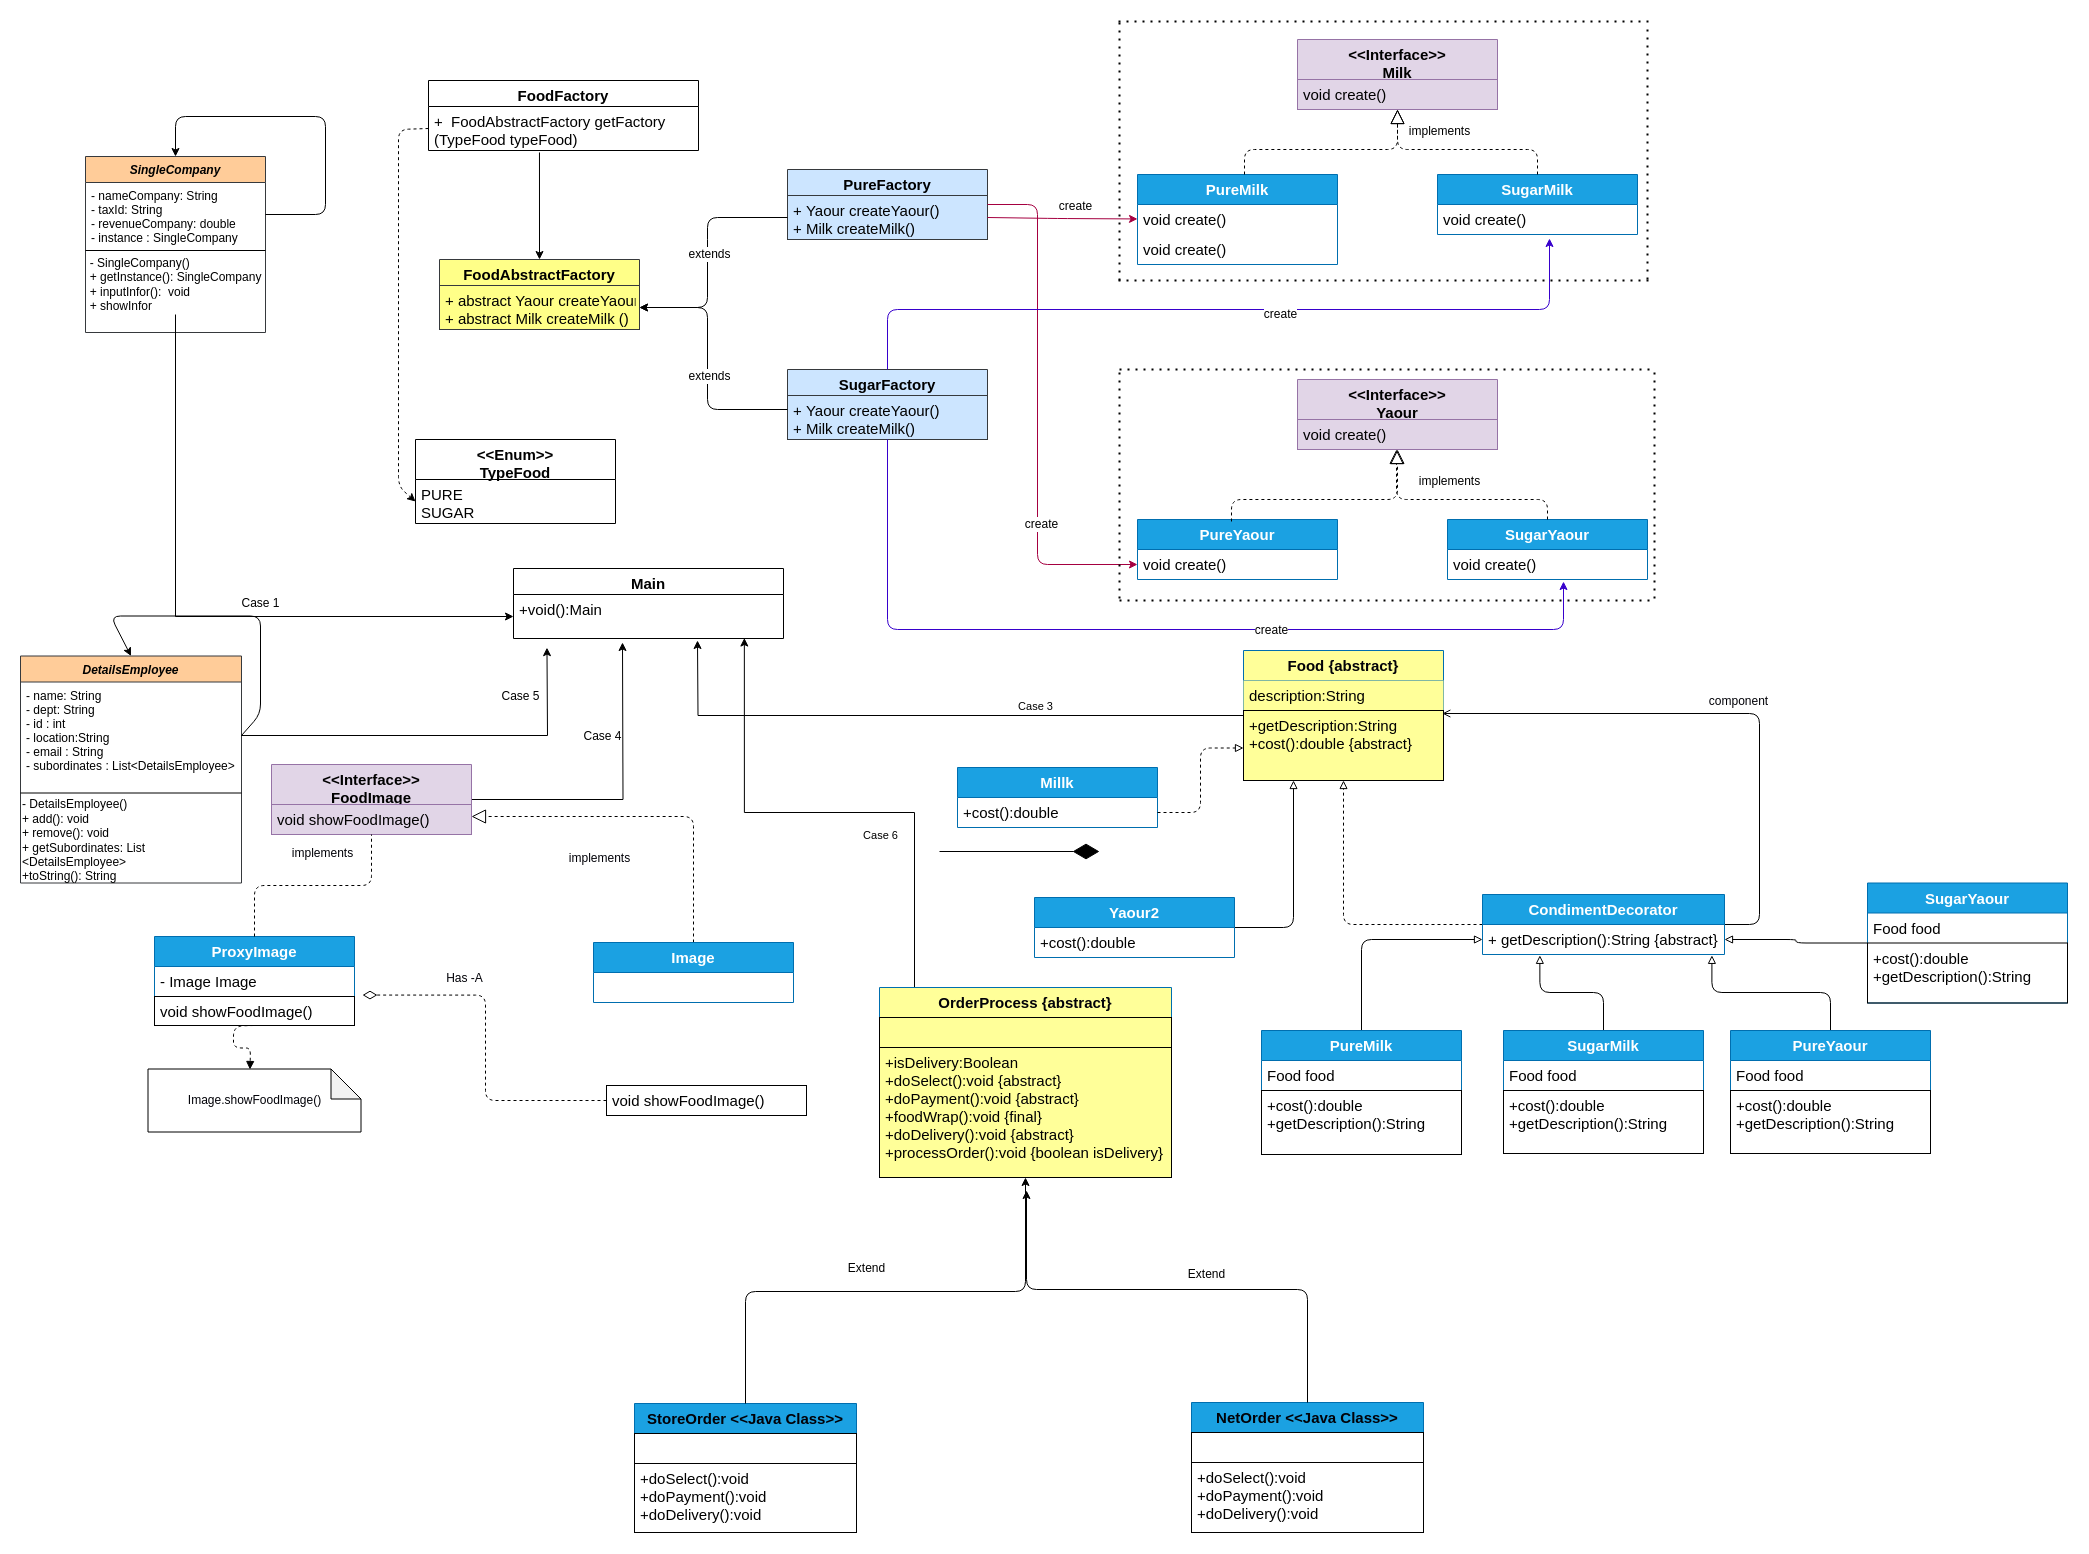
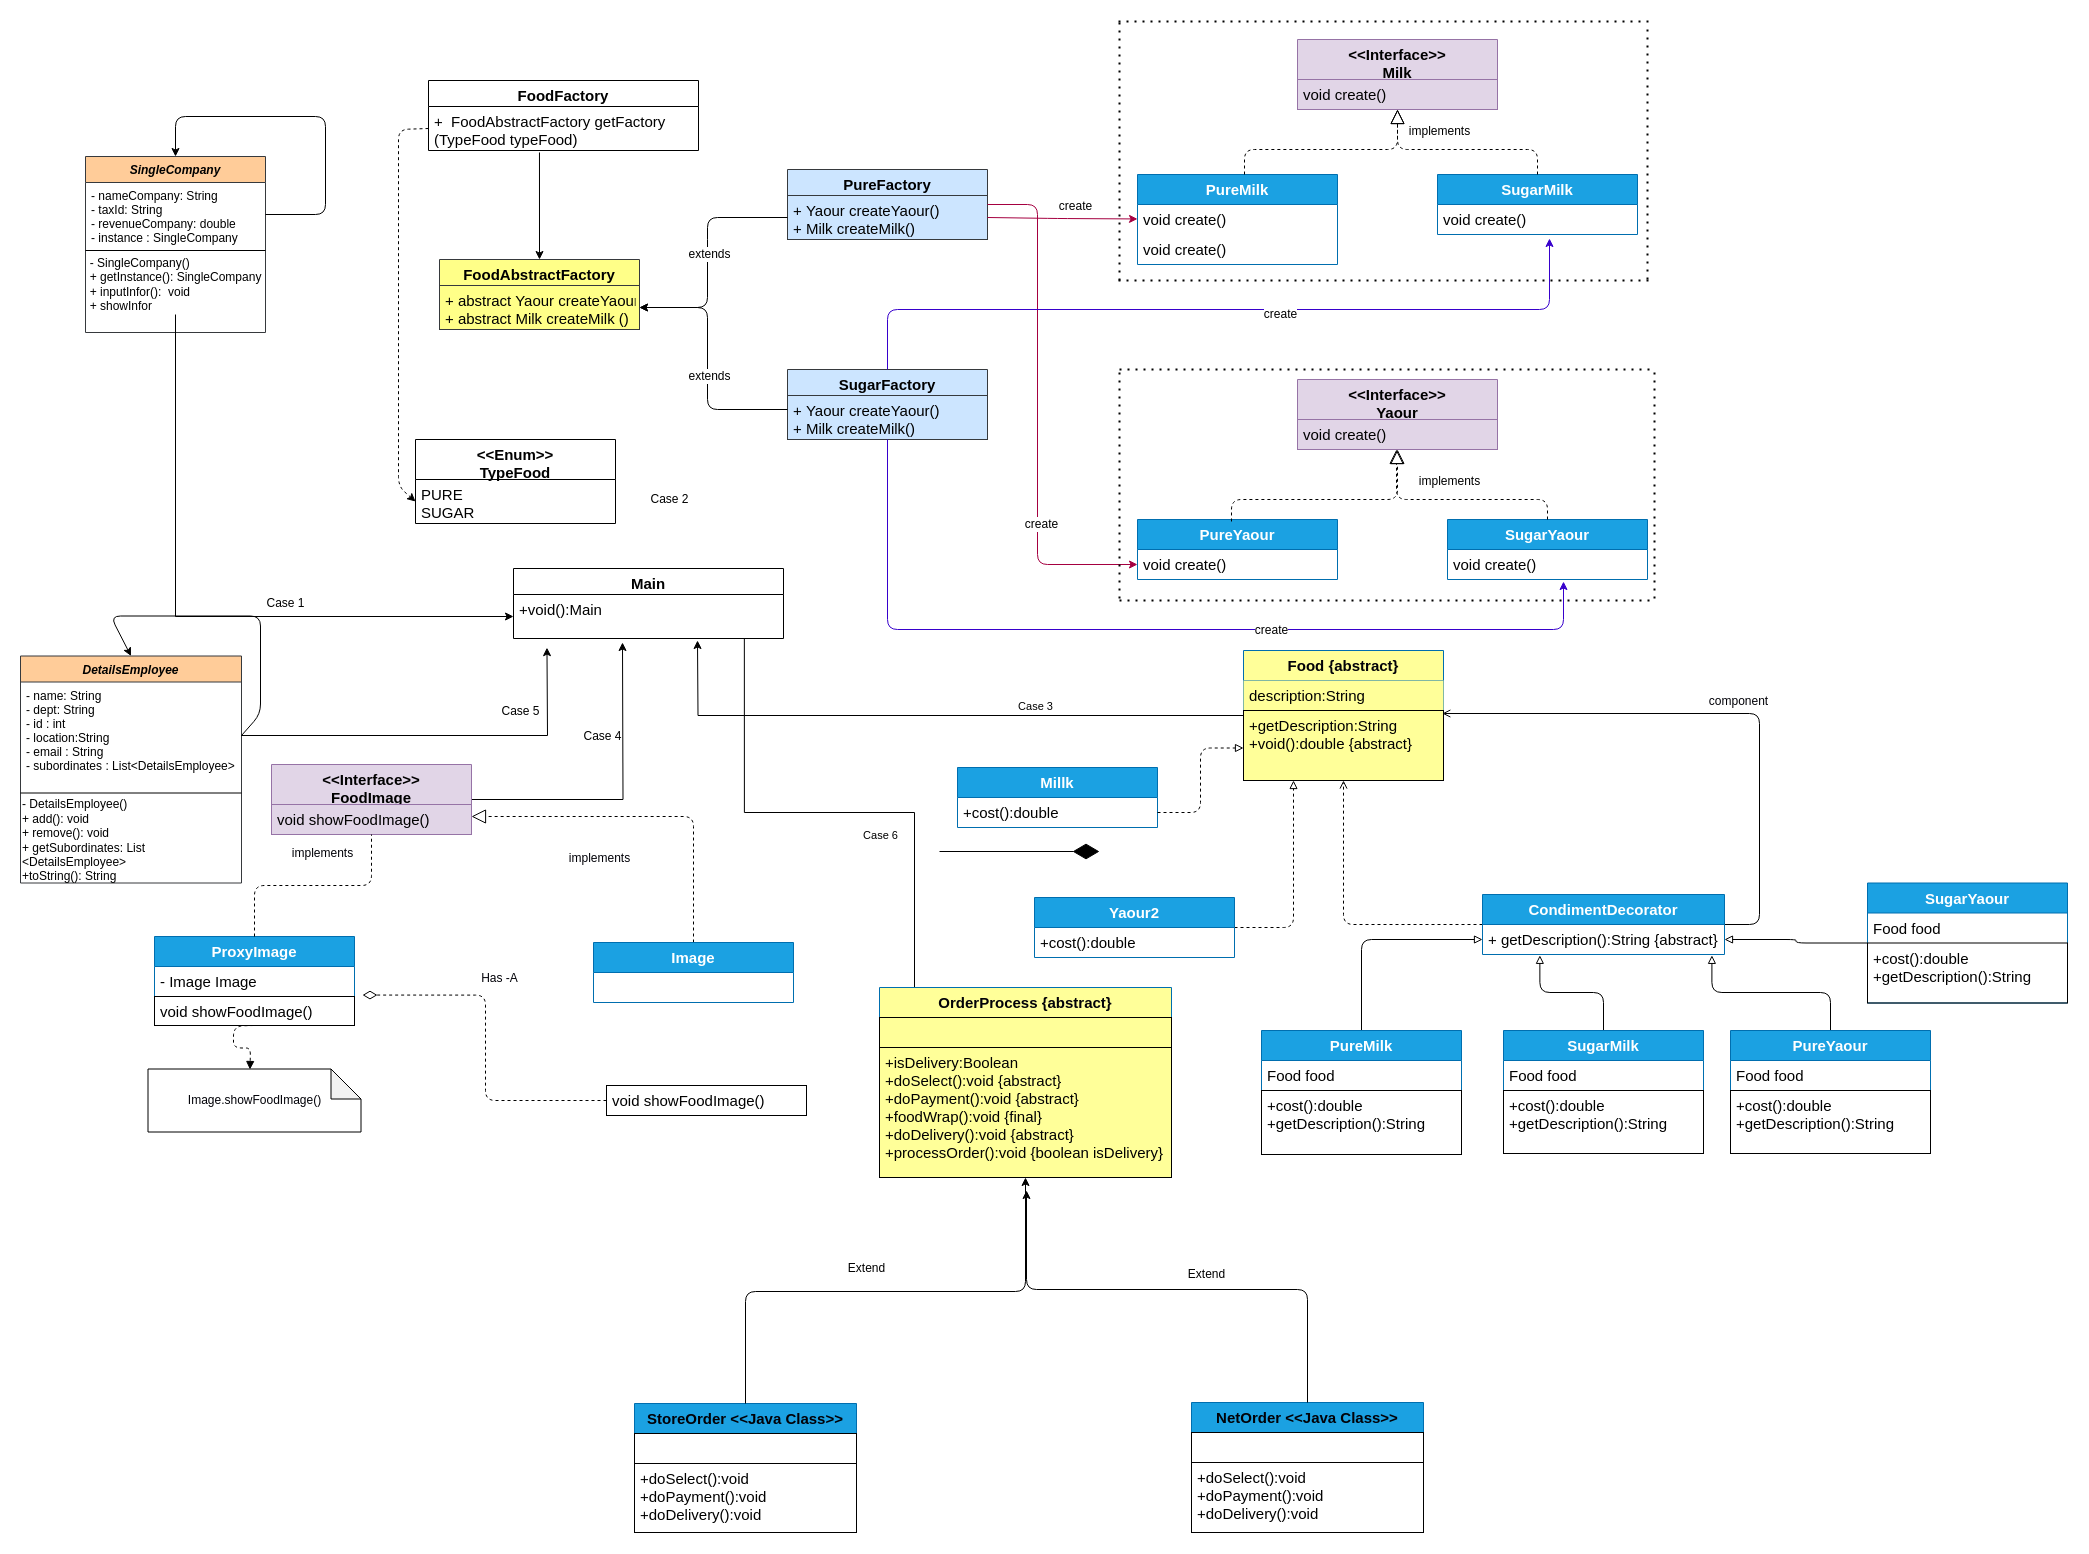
none -> (670, 500)
(261, 604) -> (286, 604)
(744, 646) -> (744, 644)
(521, 697) -> (521, 712)
(1334, 726) -> (1334, 726)
(1344, 790) -> (1344, 787)
(1294, 882) -> (1294, 882)
(464, 979) -> (499, 979)
